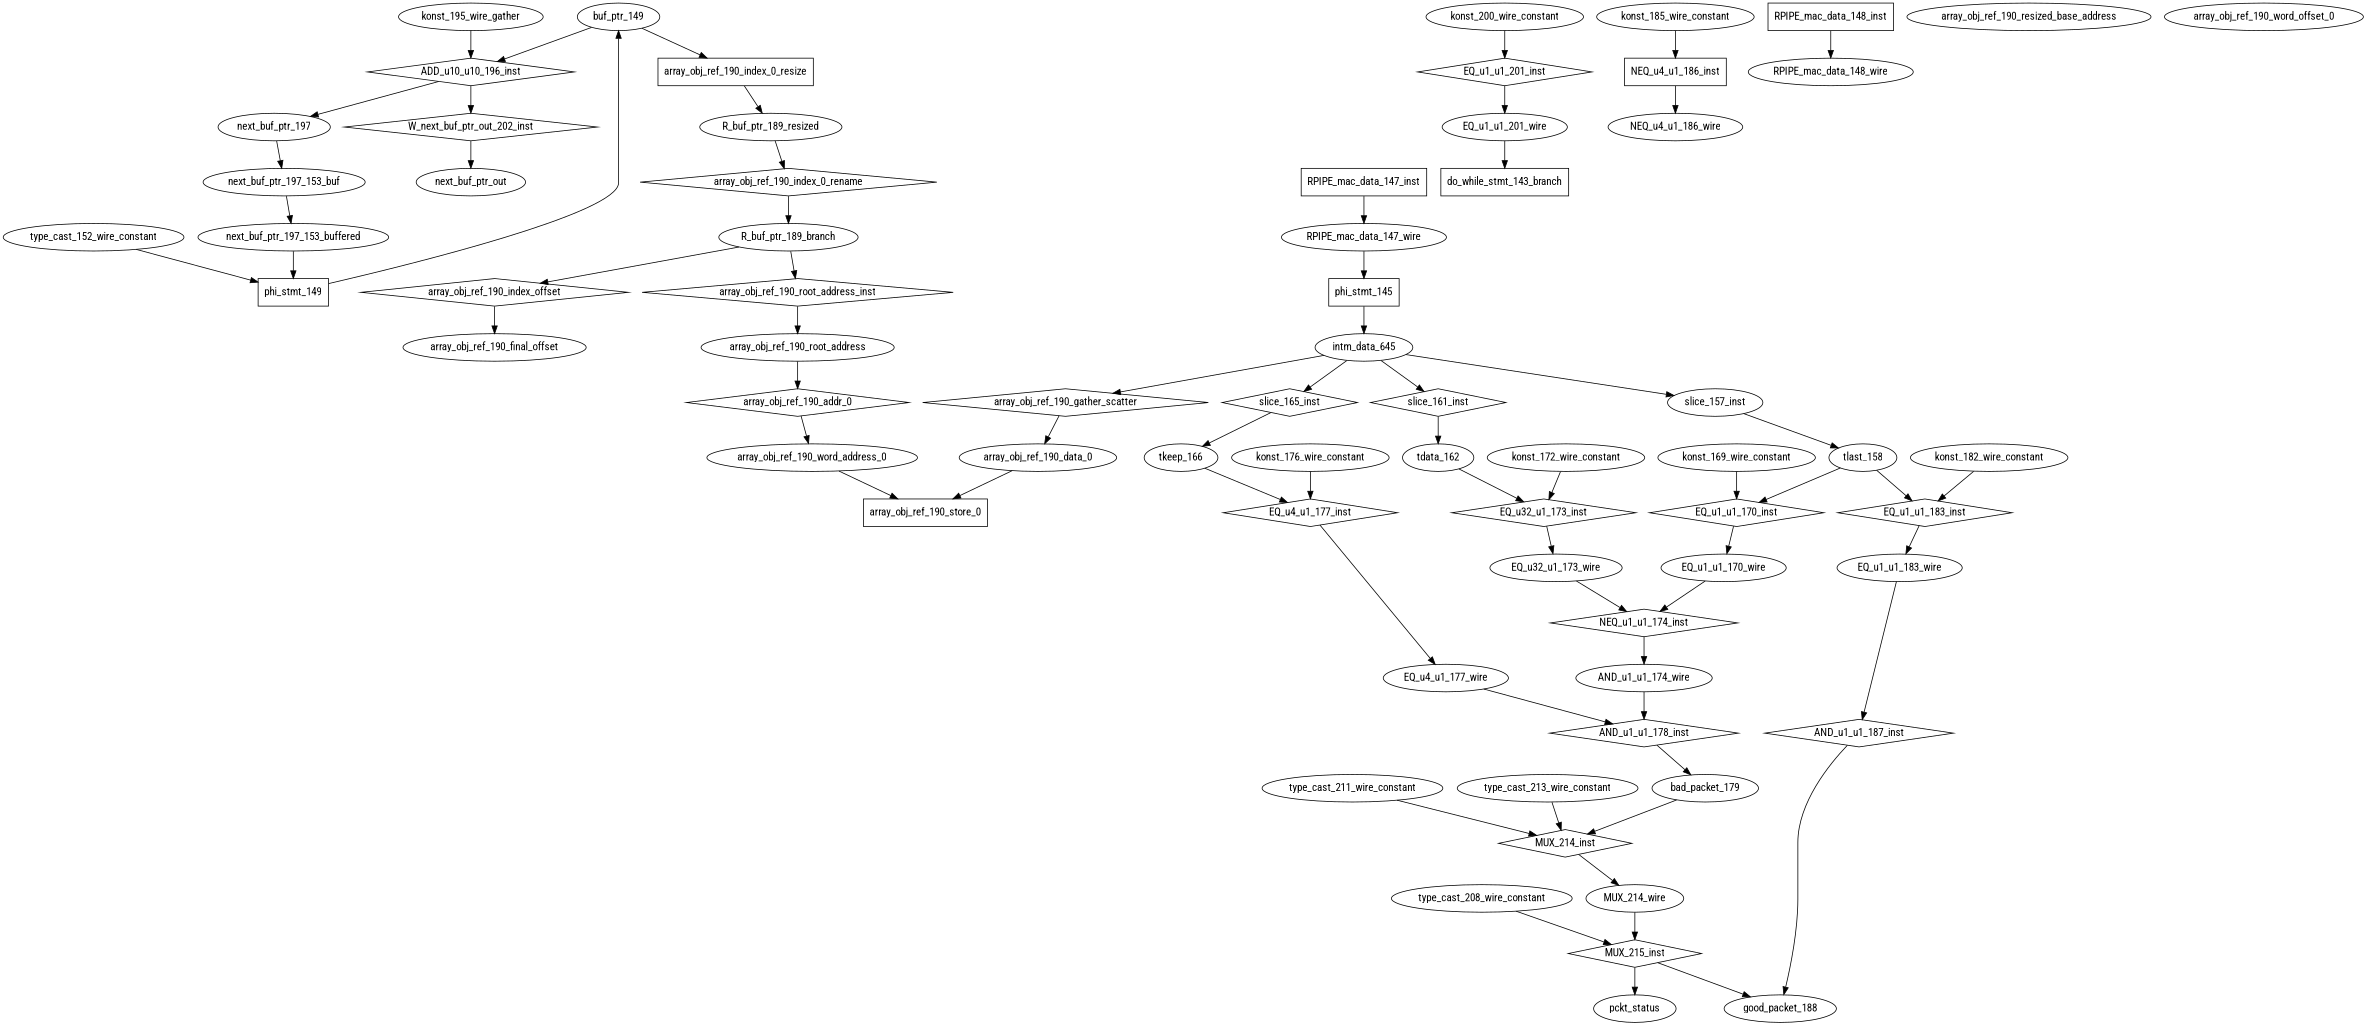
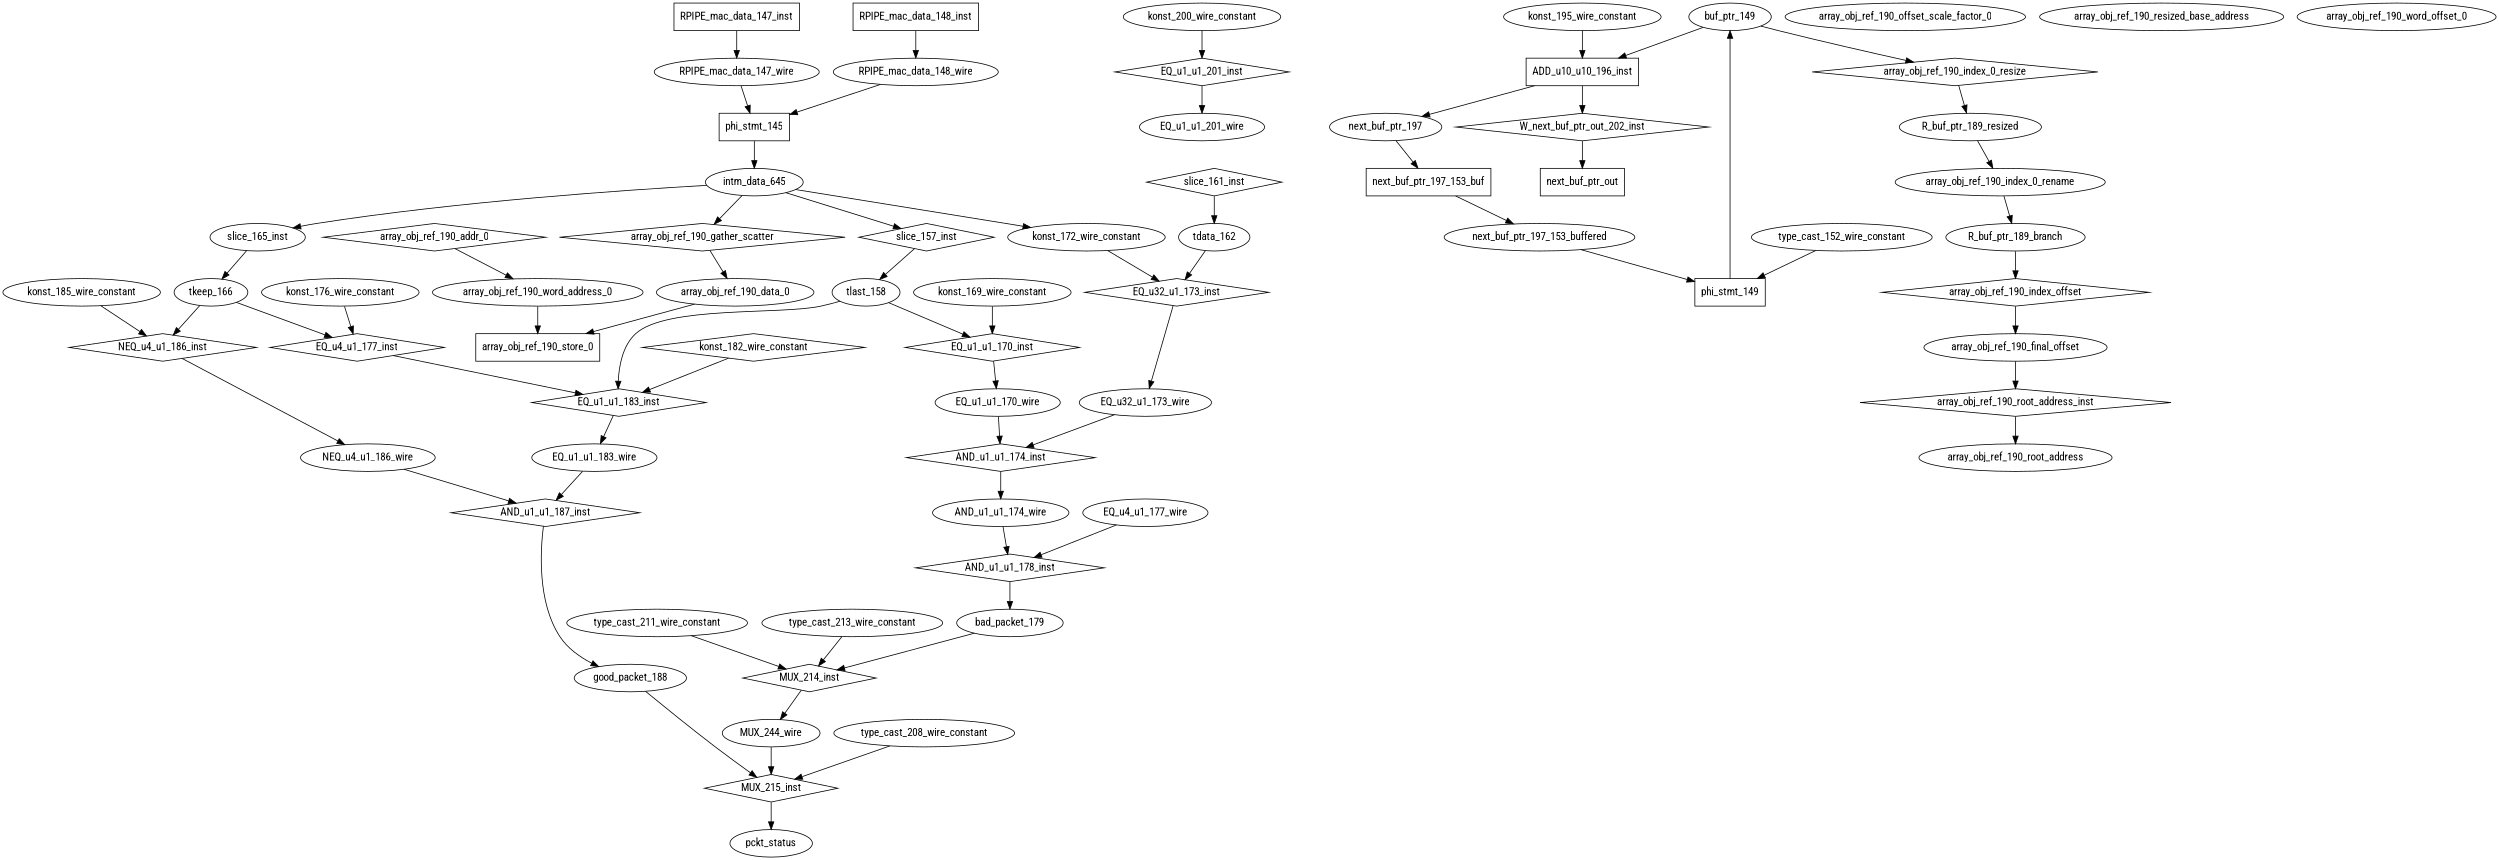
(471, 17) -> (1582, 17)
none -> (1905, 17)
(471, 72) -> (1582, 72)
(736, 72) -> (1955, 72)
(1675, 72) -> (163, 347)
none -> (839, 98)
(284, 182) -> (1429, 182)
(471, 182) -> (1582, 182)
(788, 182) -> (2000, 182)
(1505, 182) -> none
(792, 261) -> (2016, 371)
none -> (189, 317)
(798, 371) -> none
(1399, 374) -> (909, 208)
(1290, 403) -> (258, 237)
(1715, 403) -> (927, 237)
(1989, 458) -> (754, 347)
none -> (456, 485)
(1375, 592) -> (484, 374)
(1644, 623) -> (1001, 458)
(1635, 898) -> (771, 733)
(1700, 978) -> (697, 733)
